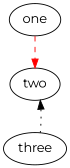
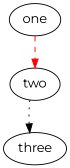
(41, 121) -> (29, 112)
